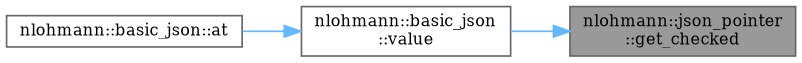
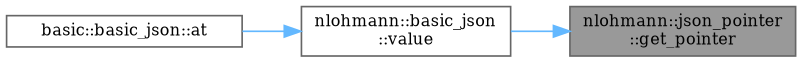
(124, 31) -> (124, 31)
(683, 31) -> (683, 31)
